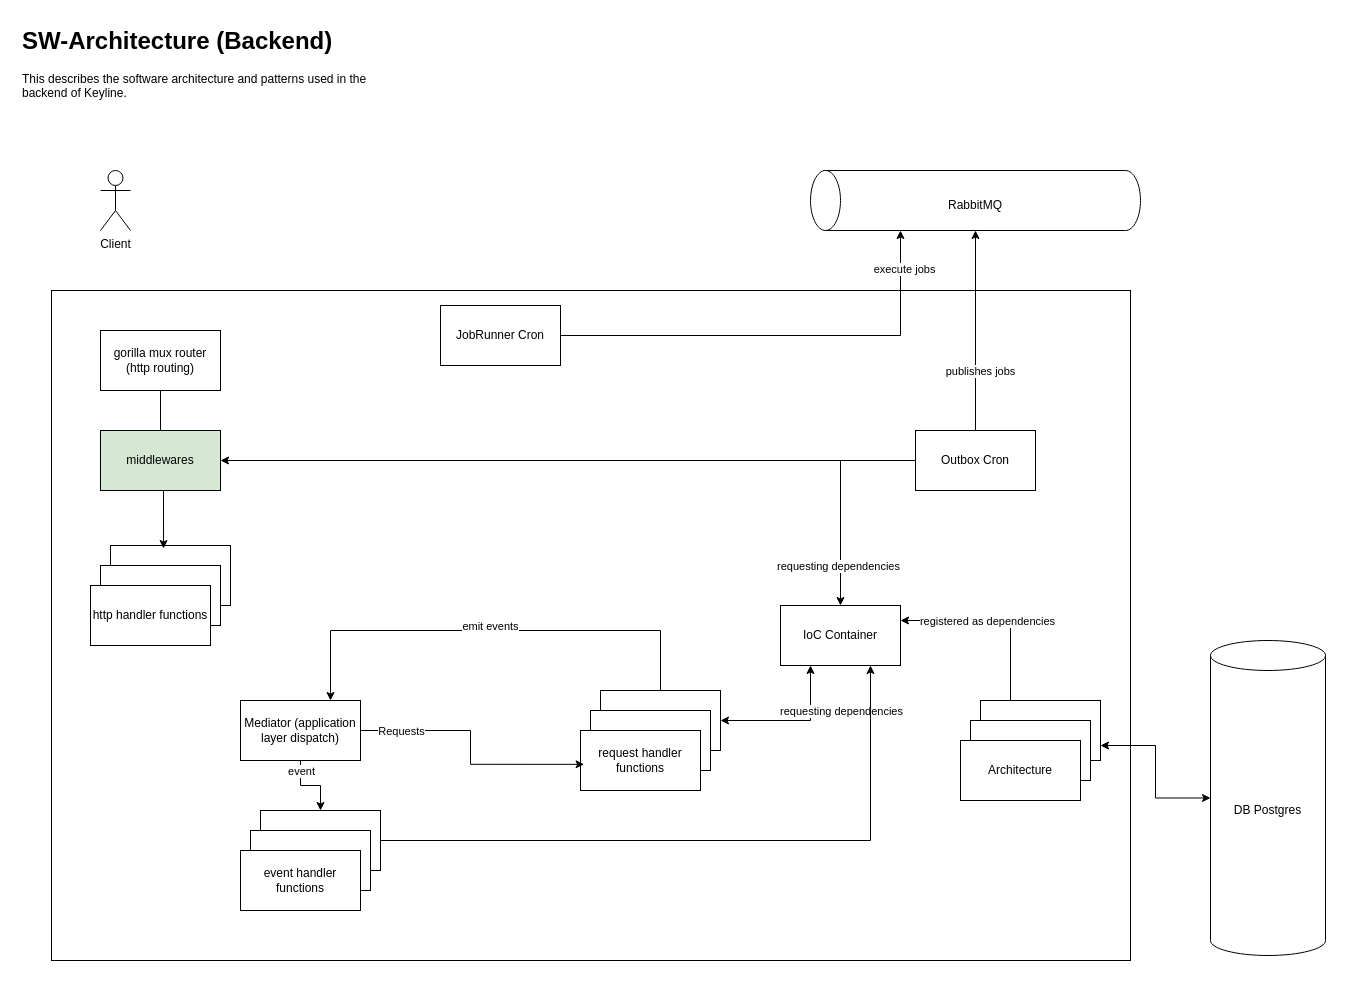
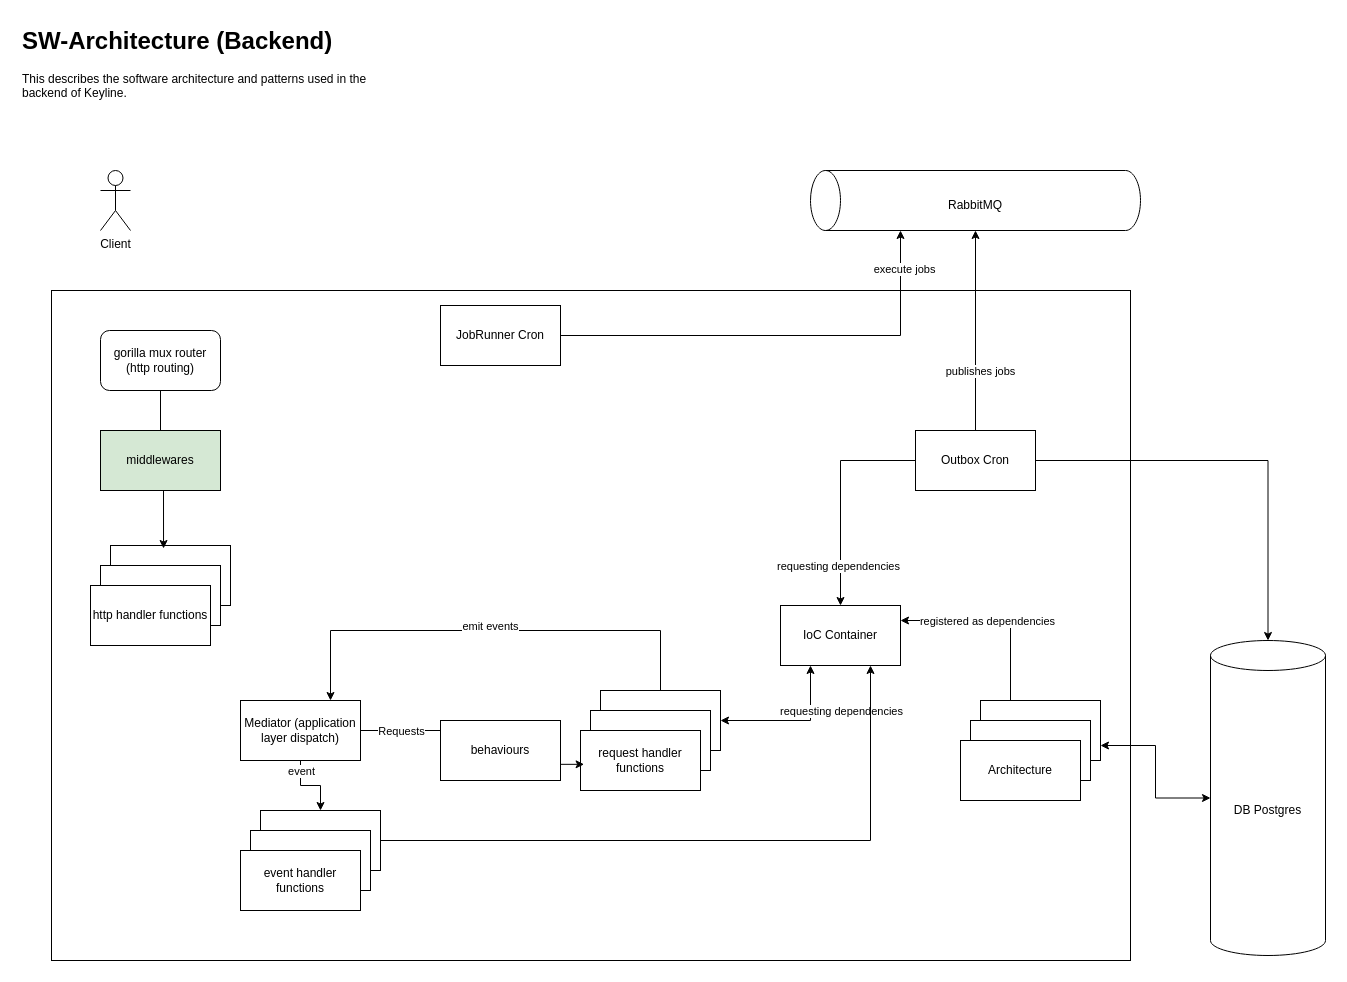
(161, 361) -> (161, 361)
(533, 461) -> (1238, 461)
none -> (501, 751)
